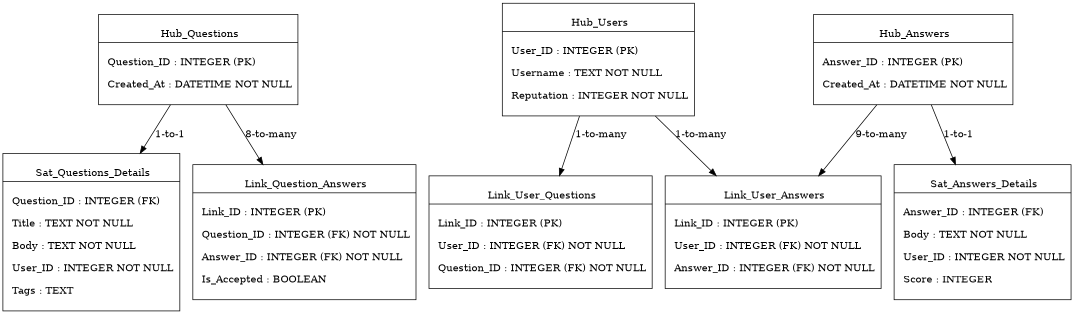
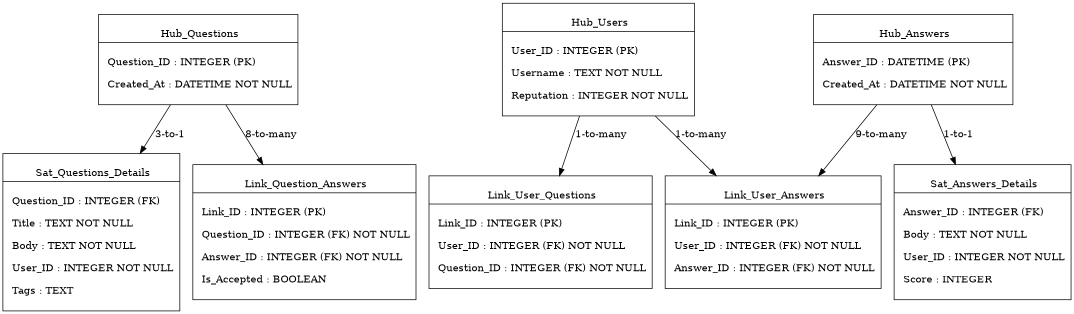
(891, 62) -> (895, 62)
(170, 135) -> (170, 135)
